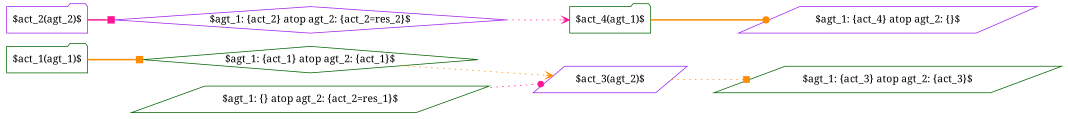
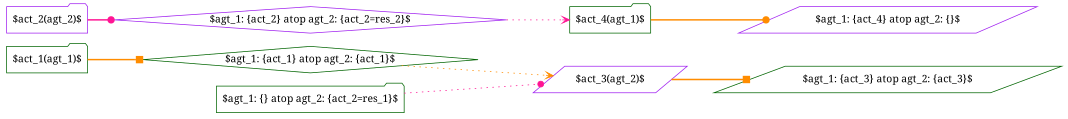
(97, 20) -> (98, 20)
(707, 80) -> (707, 80)
(310, 99) -> (310, 99)
